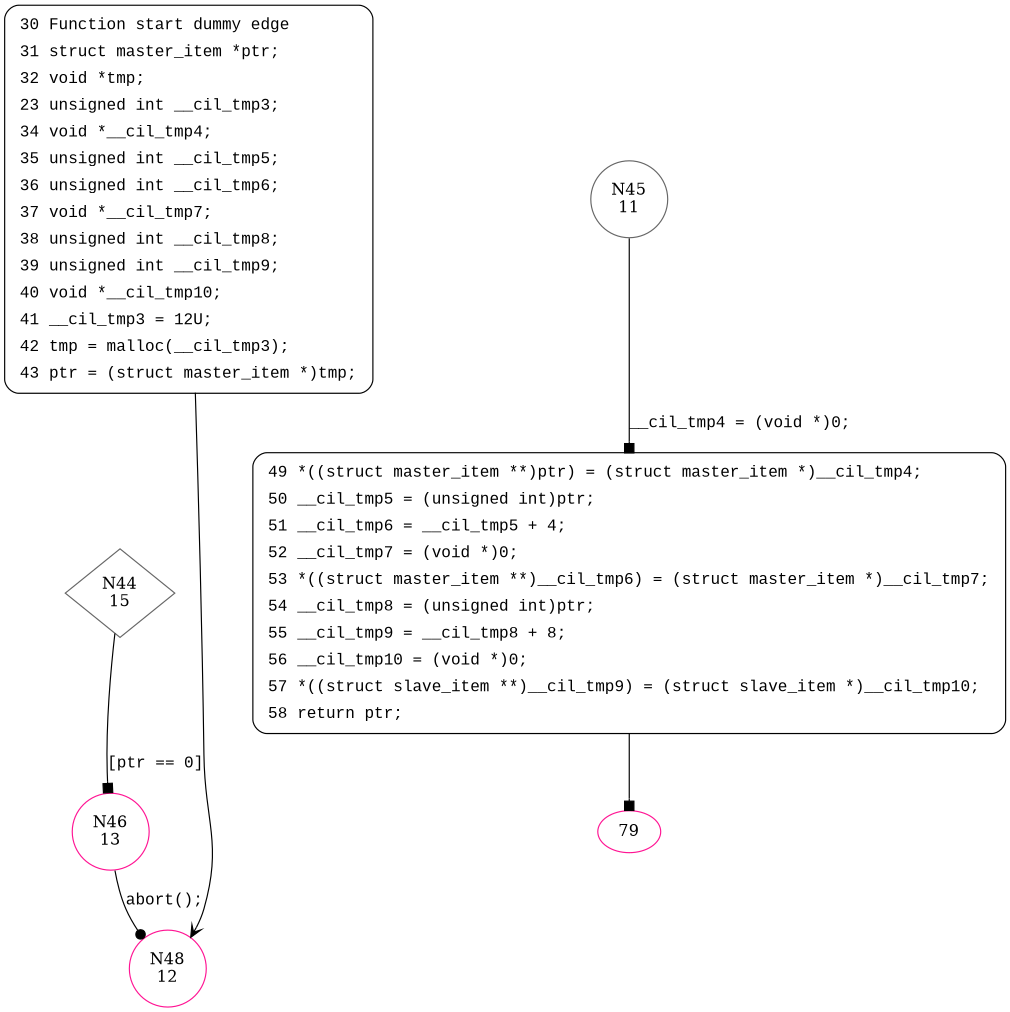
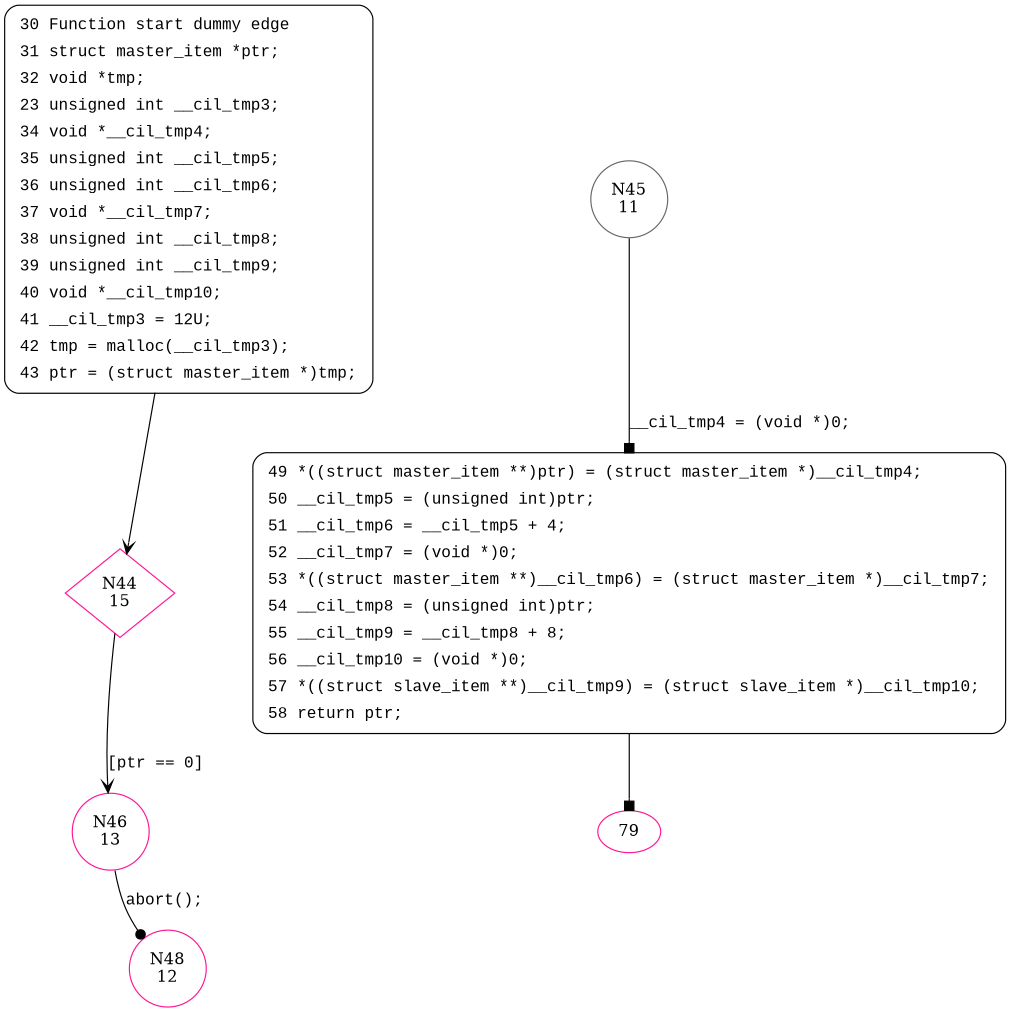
(120, 593) -> (120, 593)
(202, 661) -> (142, 467)
(108, 707) -> (108, 707)
